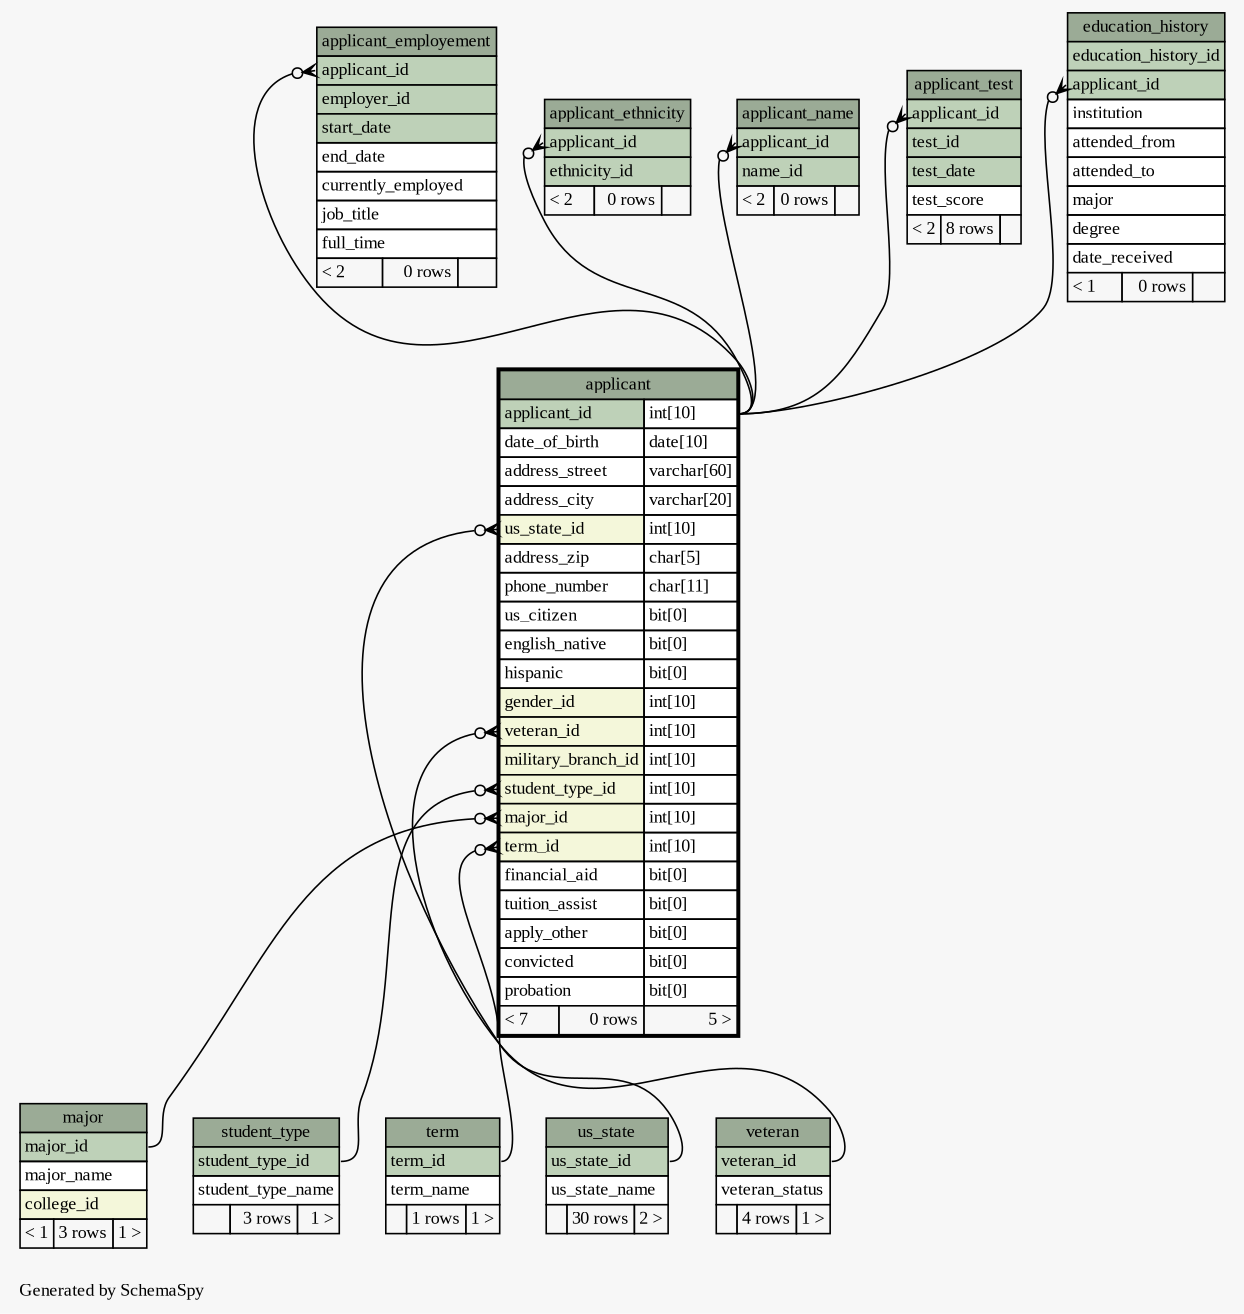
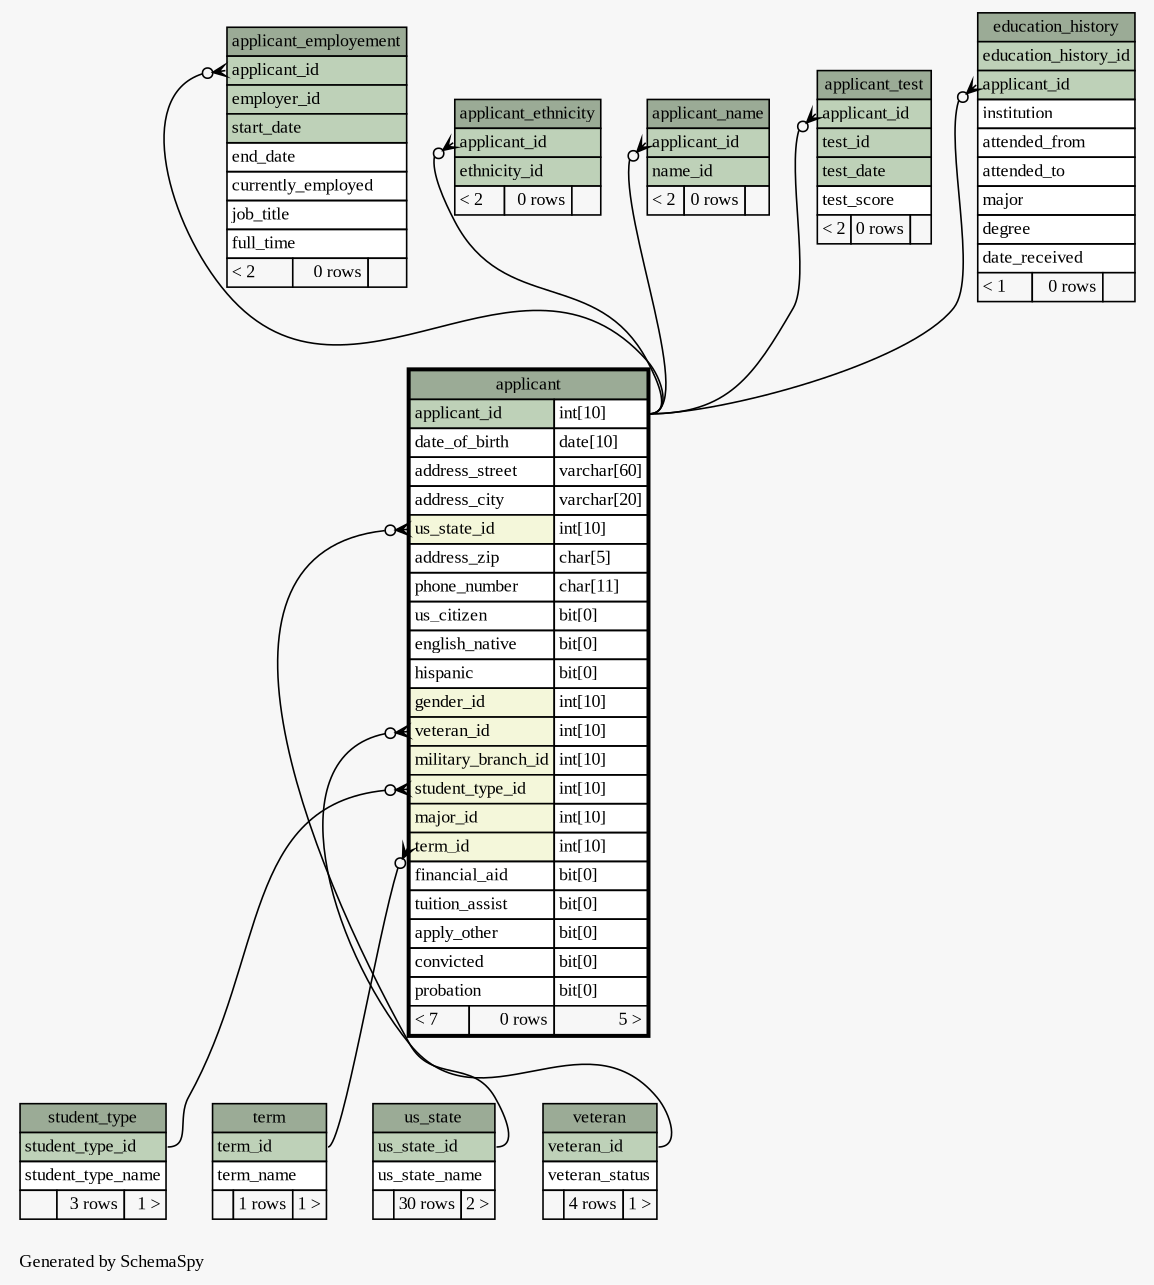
(971, 229) -> (881, 229)
(83, 1176) -> none
